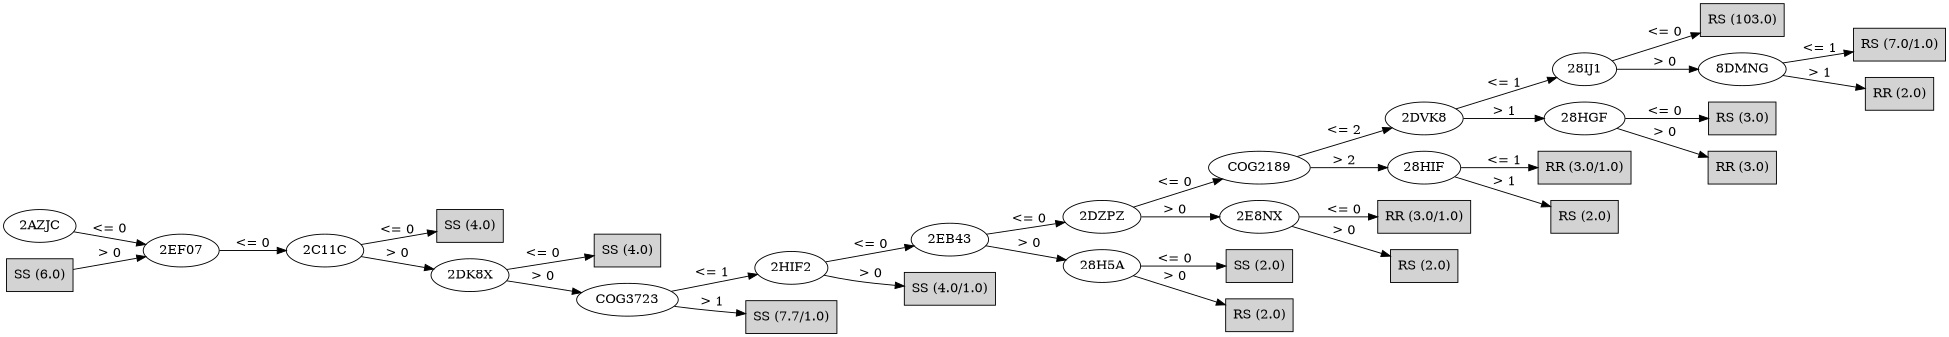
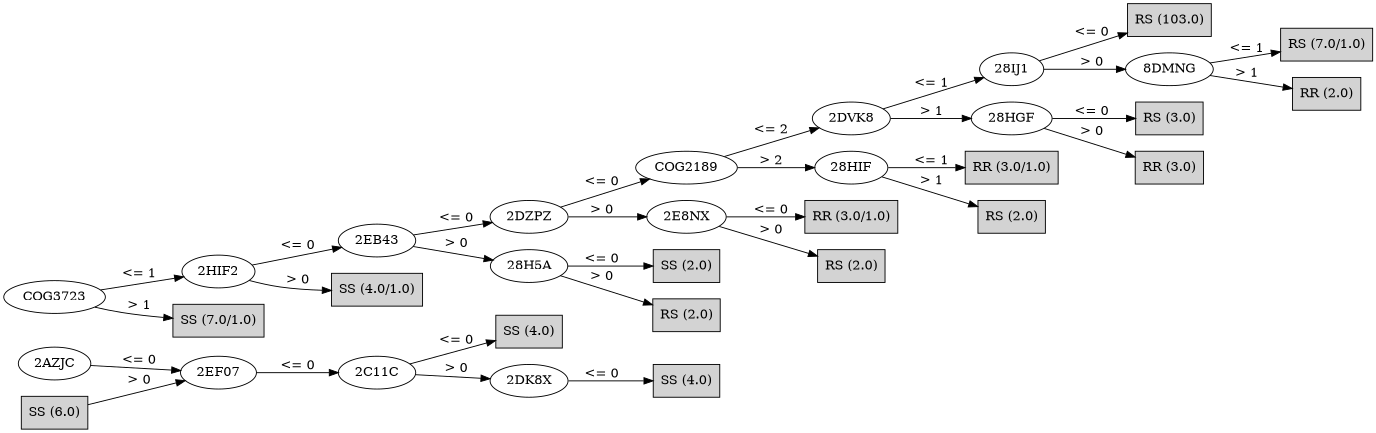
(540, 286) -> none
(791, 317) -> (218, 321)
